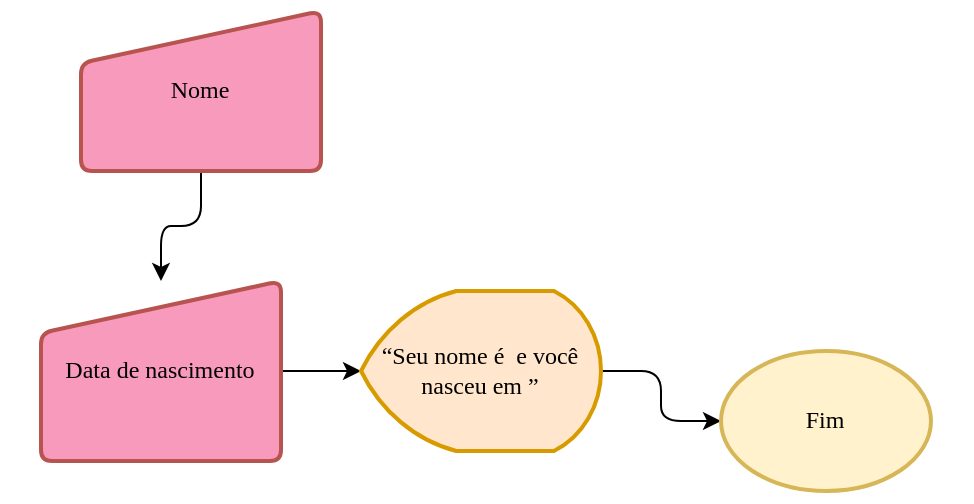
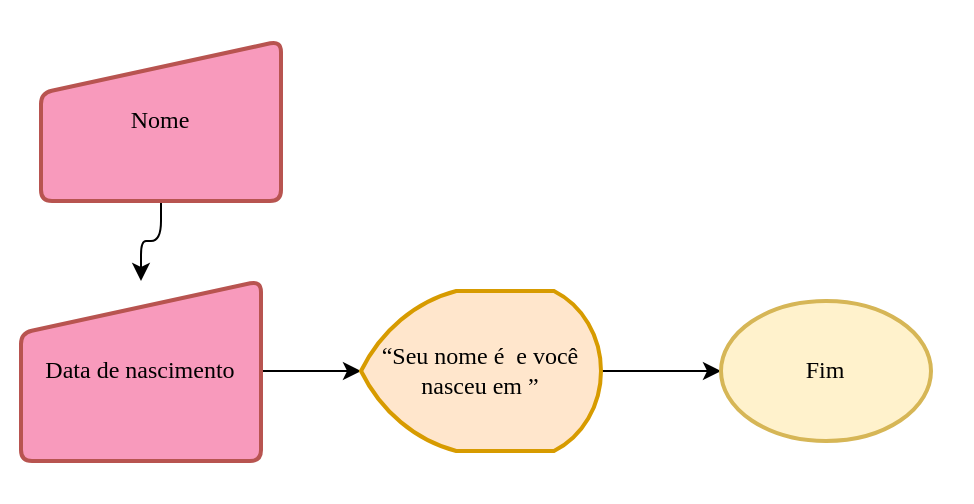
(201, 91) -> (161, 121)
(161, 371) -> (141, 371)
(826, 421) -> (826, 371)
